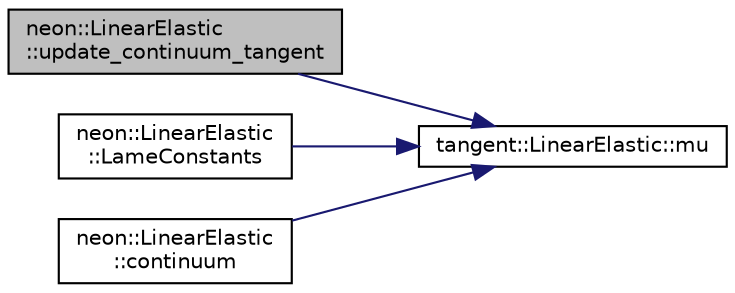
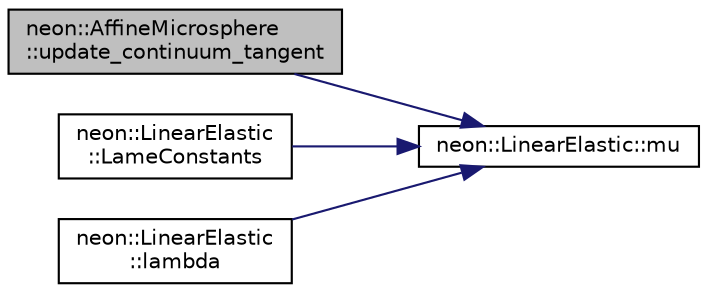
(175, 42) -> (175, 42)
(573, 146) -> (559, 146)
(175, 251) -> (175, 251)
